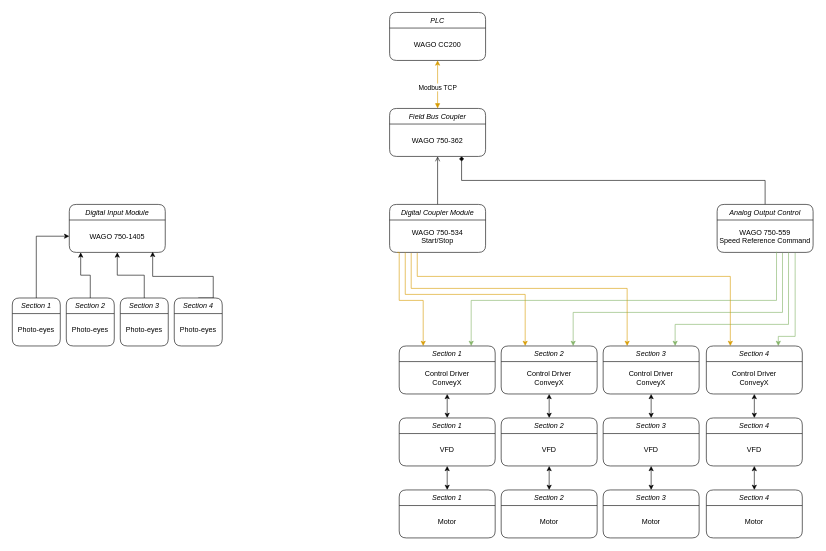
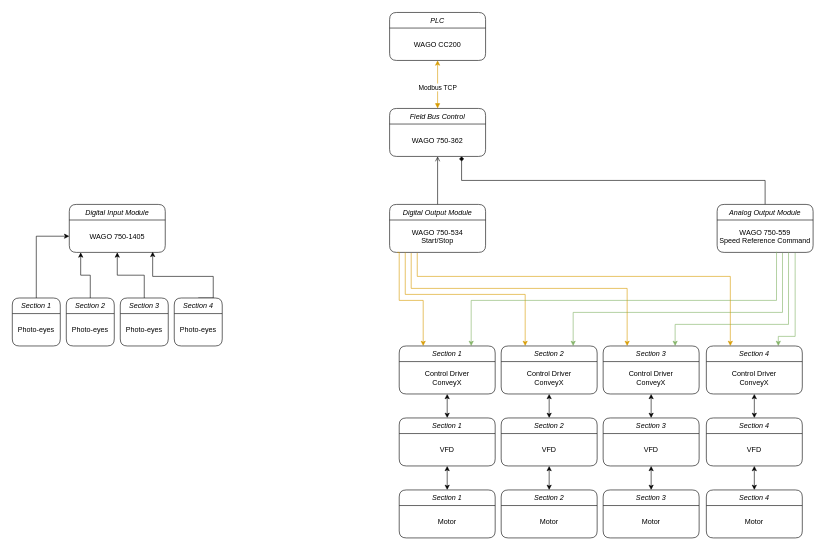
(437, 116) -> (437, 116)
(437, 212) -> (437, 212)
(765, 212) -> (765, 212)
